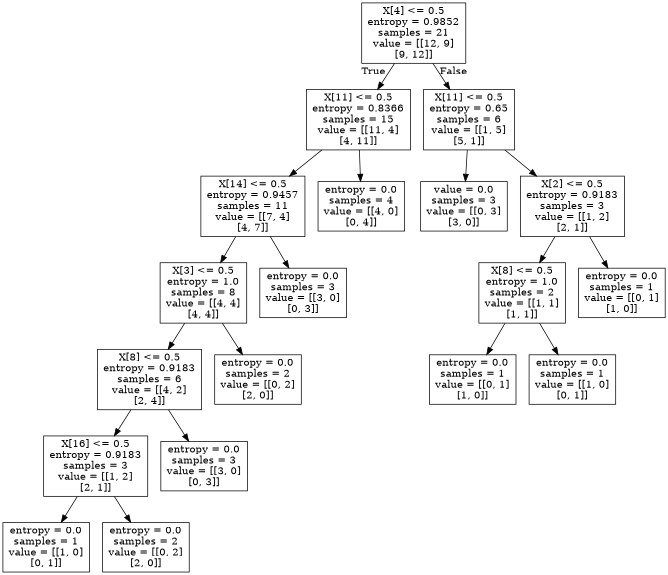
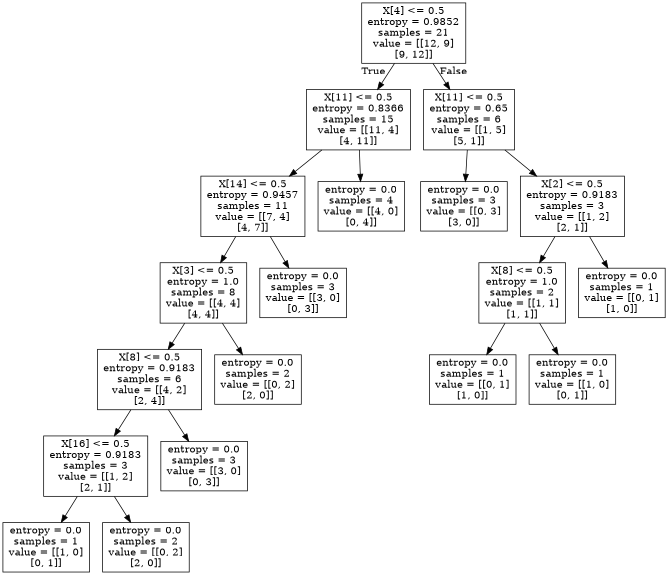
(464, 206) -> (464, 206)
